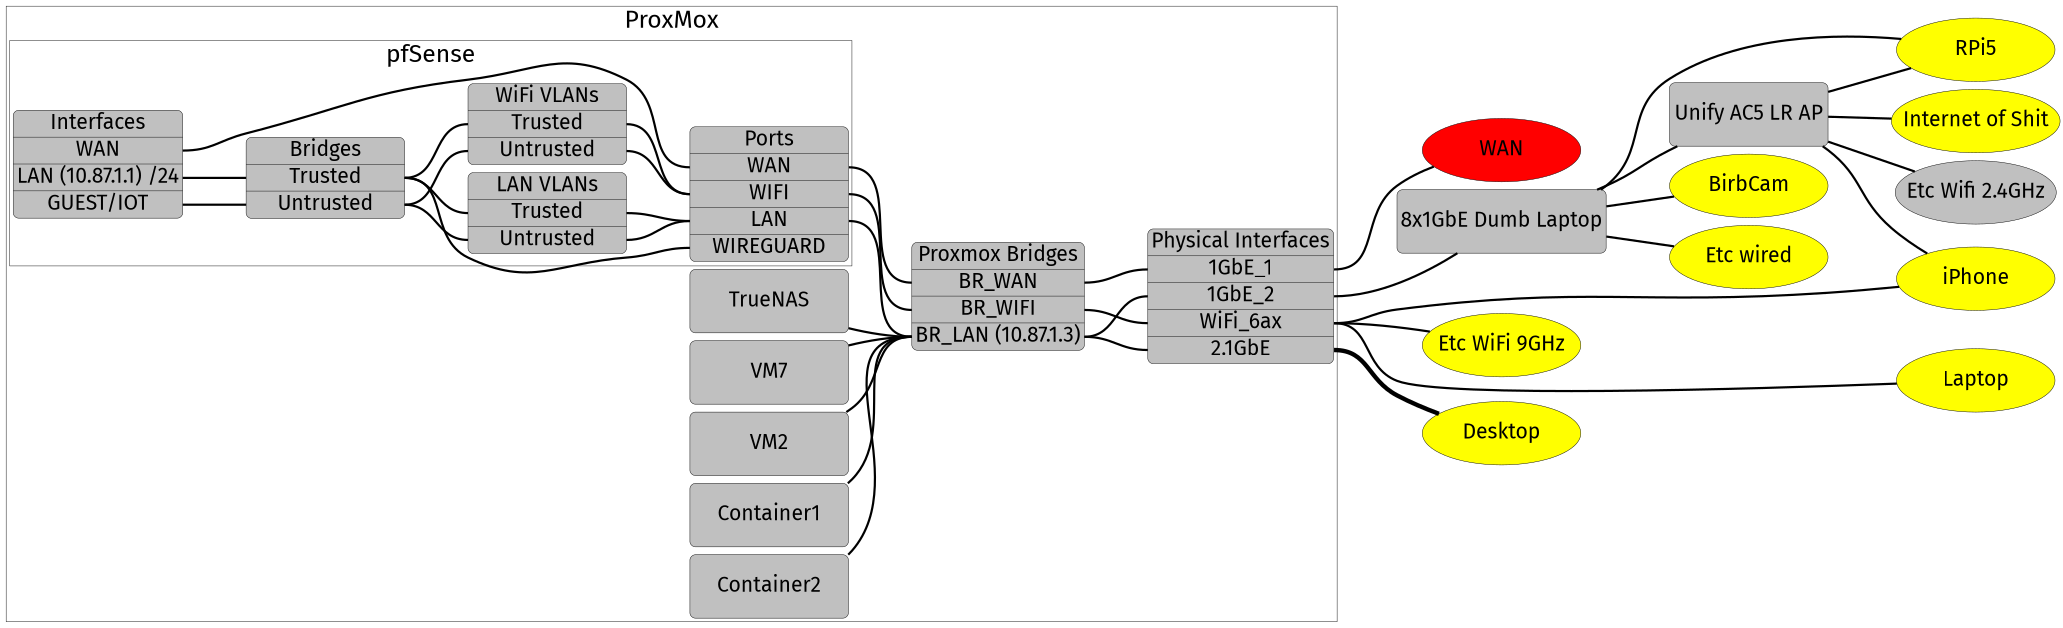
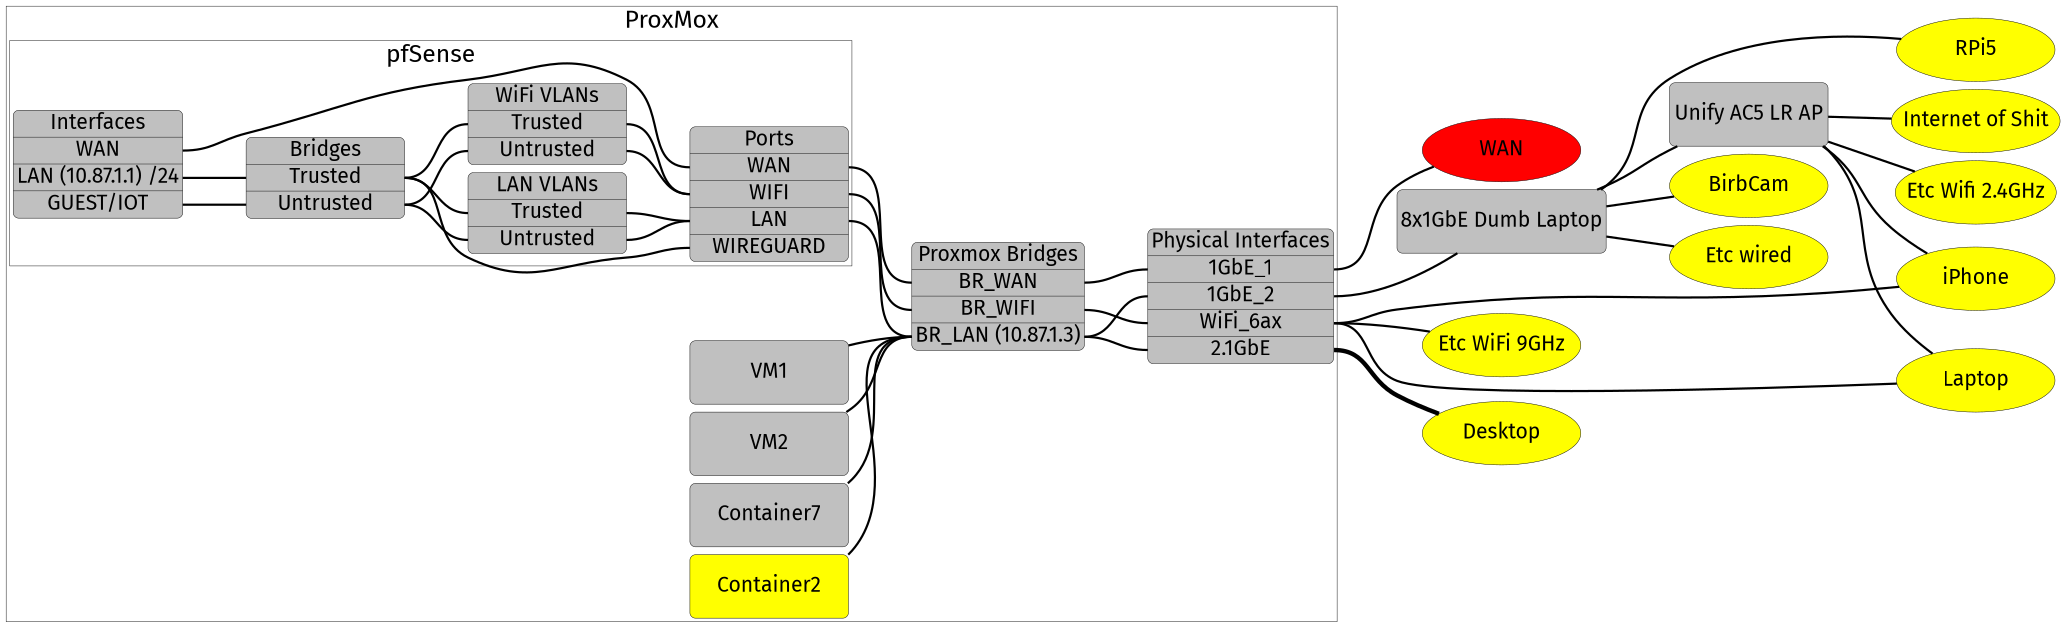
(1870, 80) -> (1866, 256)
(1976, 192) -> (1976, 192)
(769, 301) -> none
(769, 372) -> (769, 372)
(769, 515) -> (769, 515)
(769, 586) -> (769, 586)
